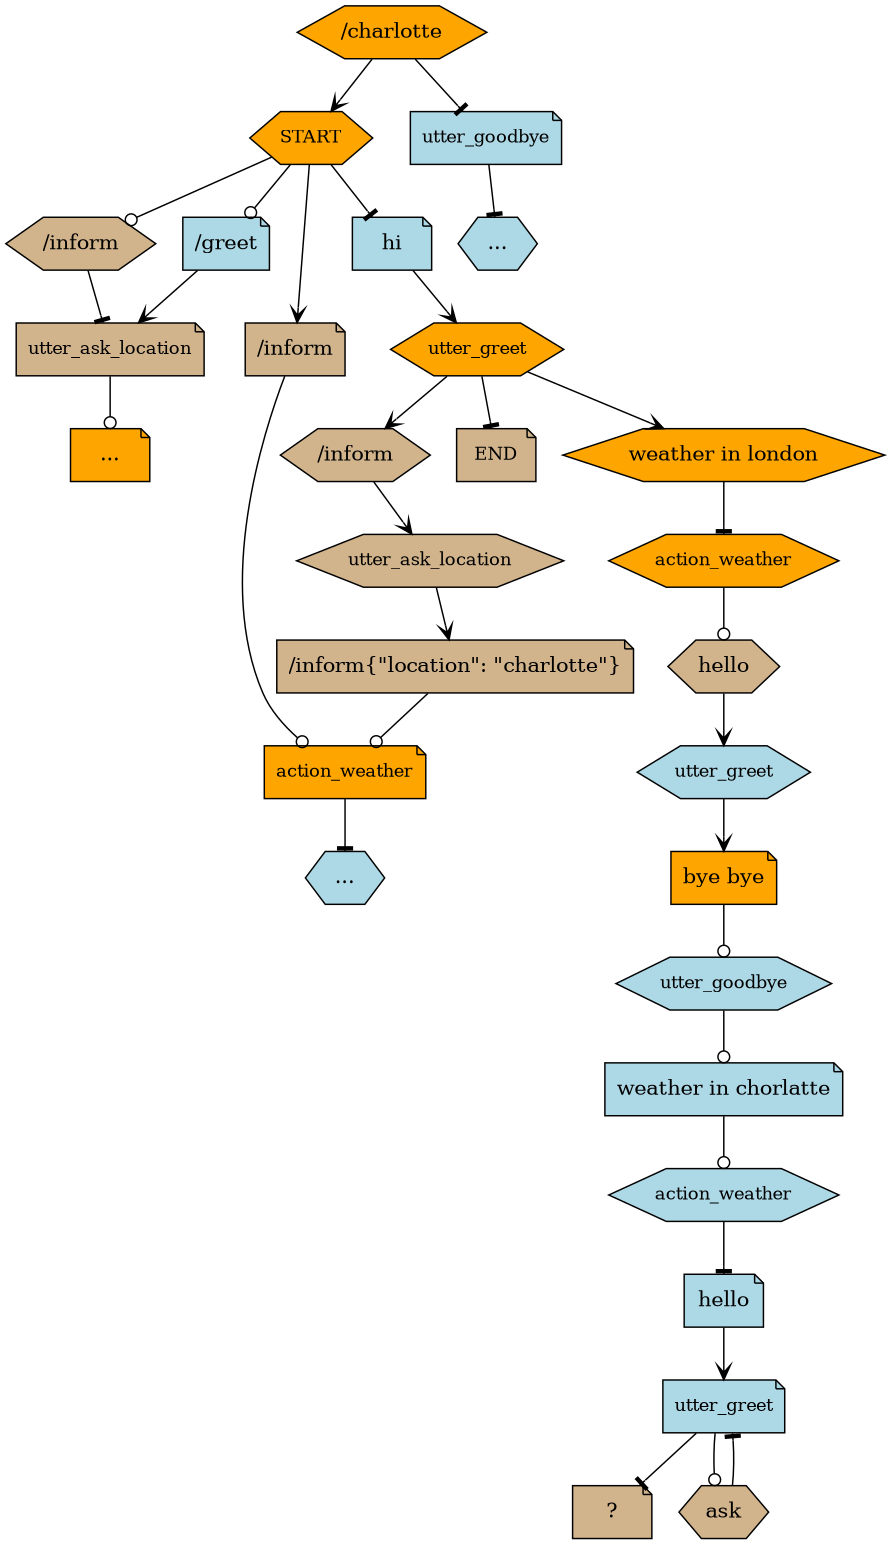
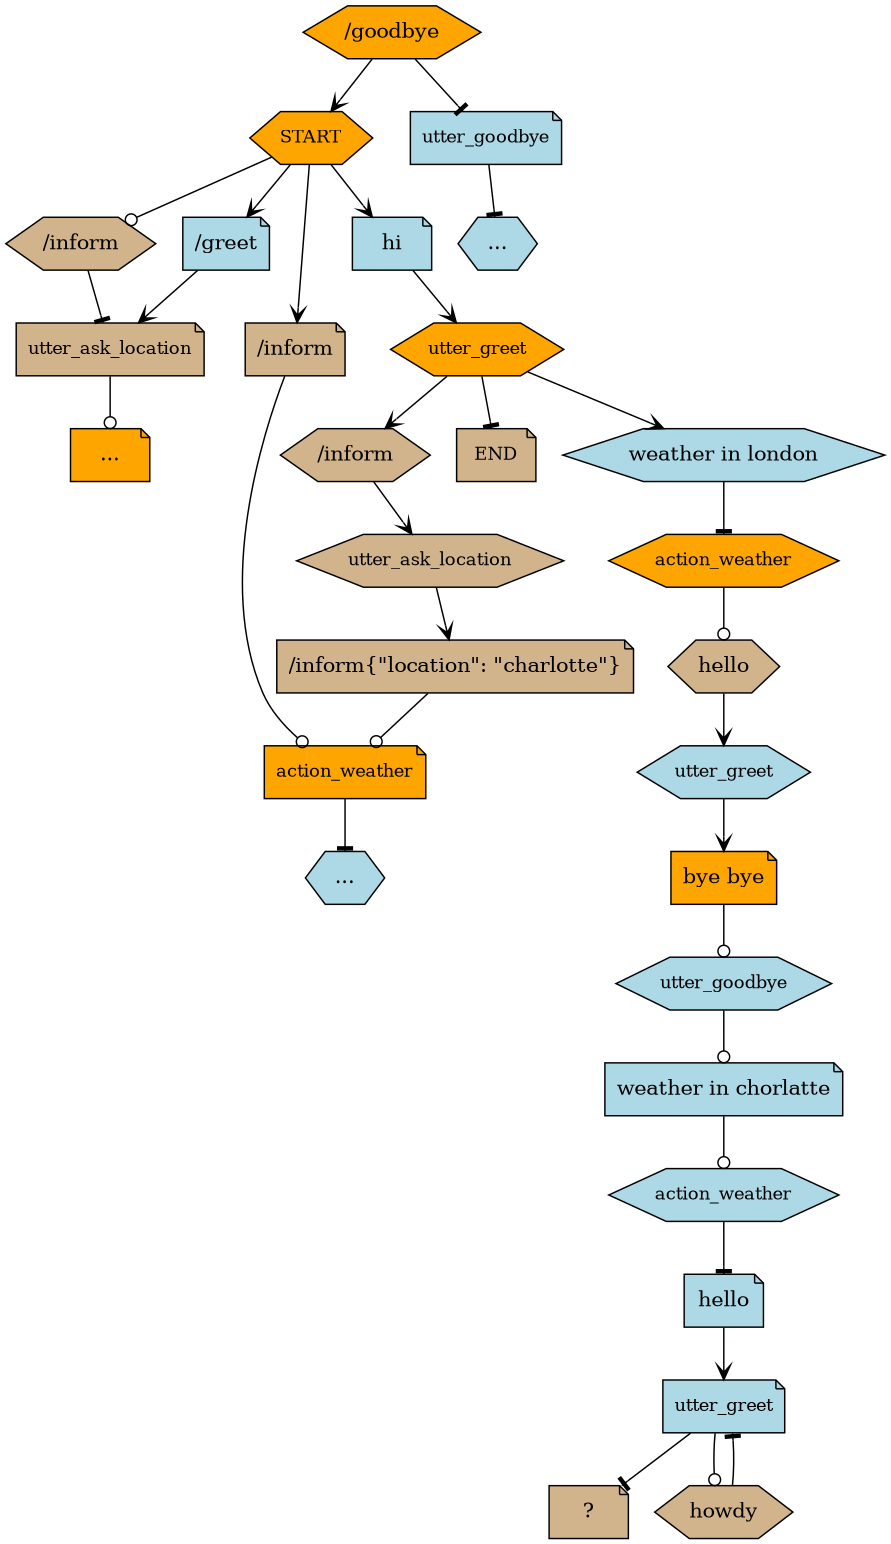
(392, 32) -> (392, 32)
(272, 186) -> (273, 185)
(349, 188) -> (347, 185)
(724, 455) -> (724, 455)
(724, 1512) -> (724, 1512)
